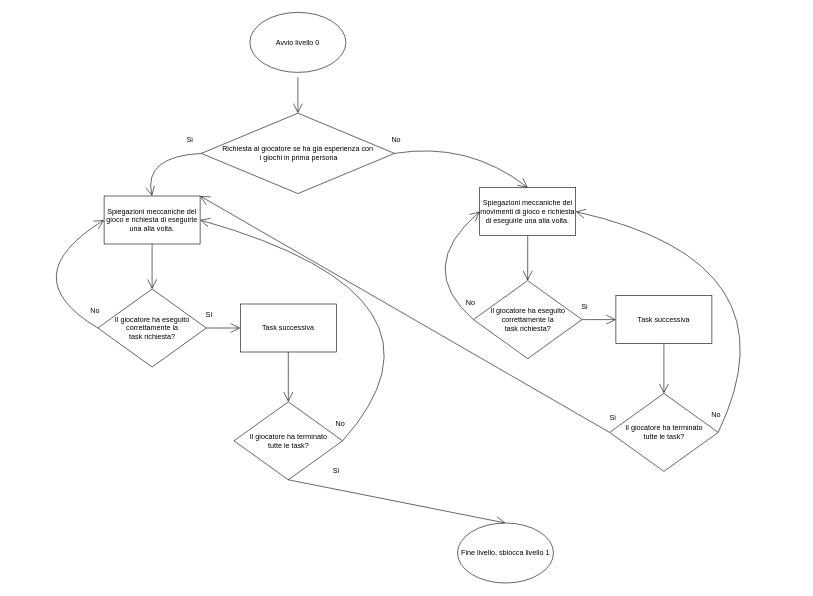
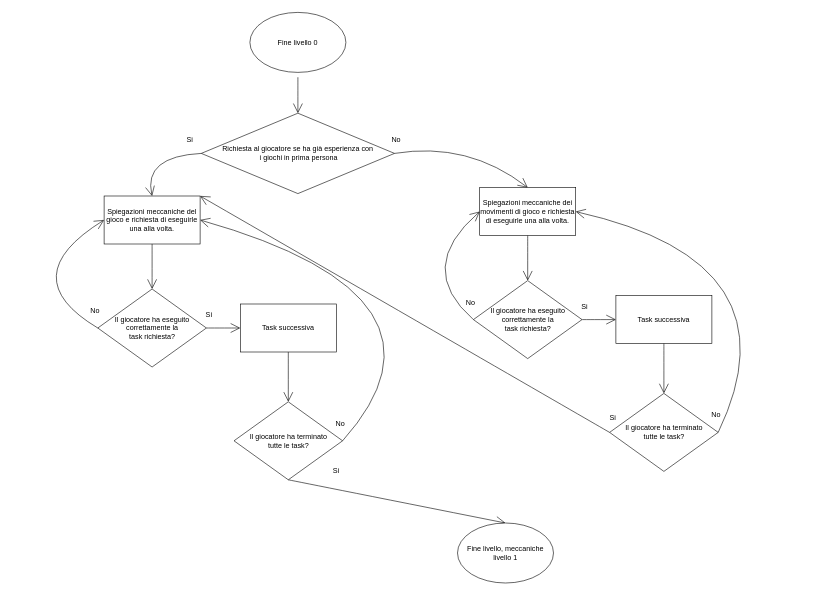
(298, 42) -> (298, 42)
(506, 553) -> (506, 553)
